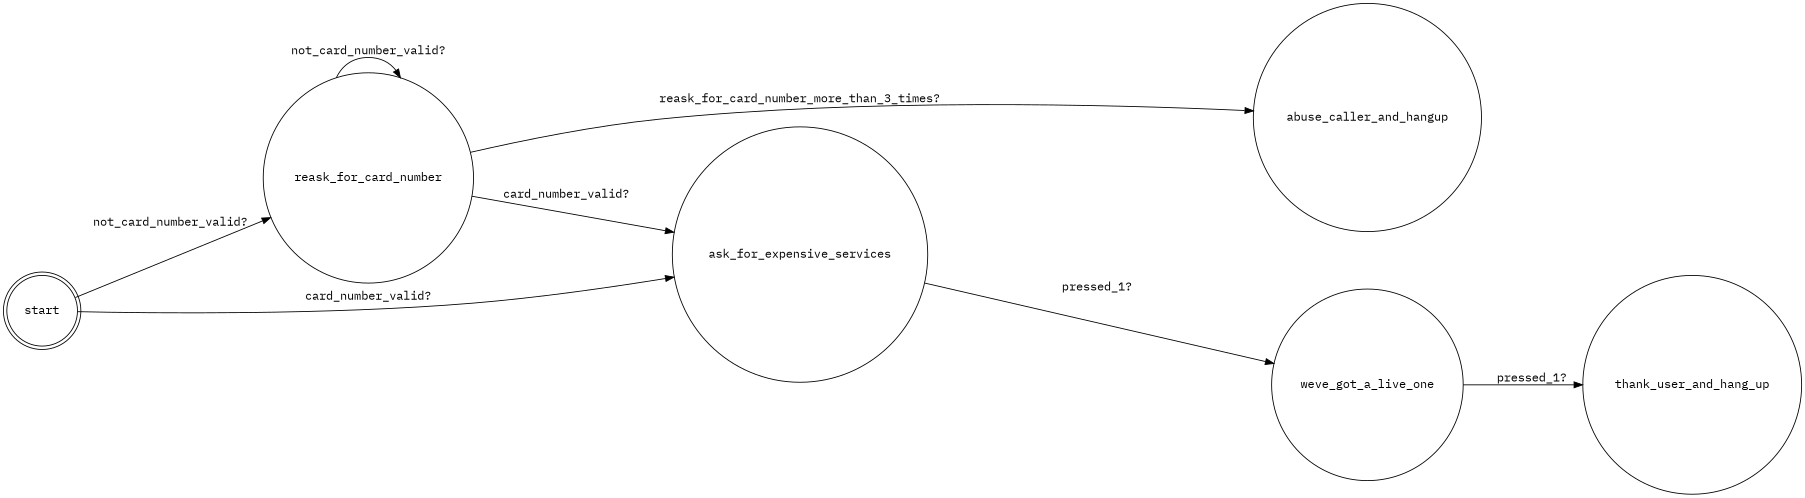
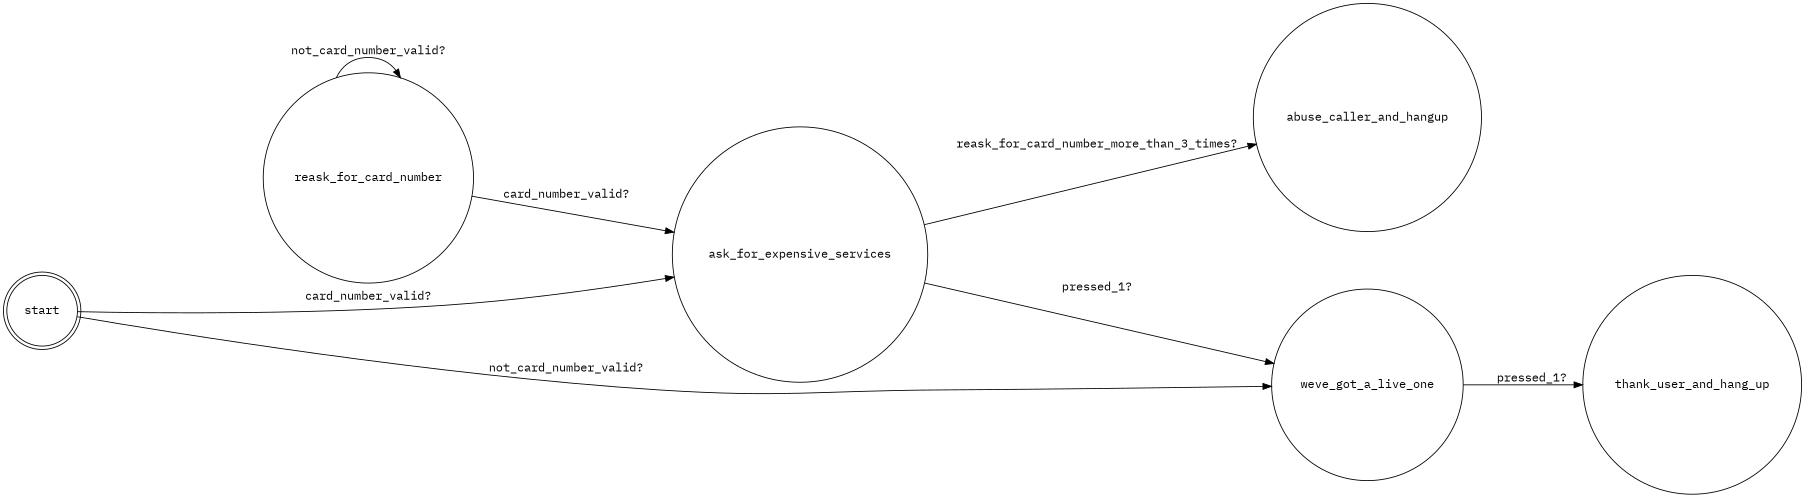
(856, 107) -> (1086, 185)
(169, 259) -> (668, 390)
